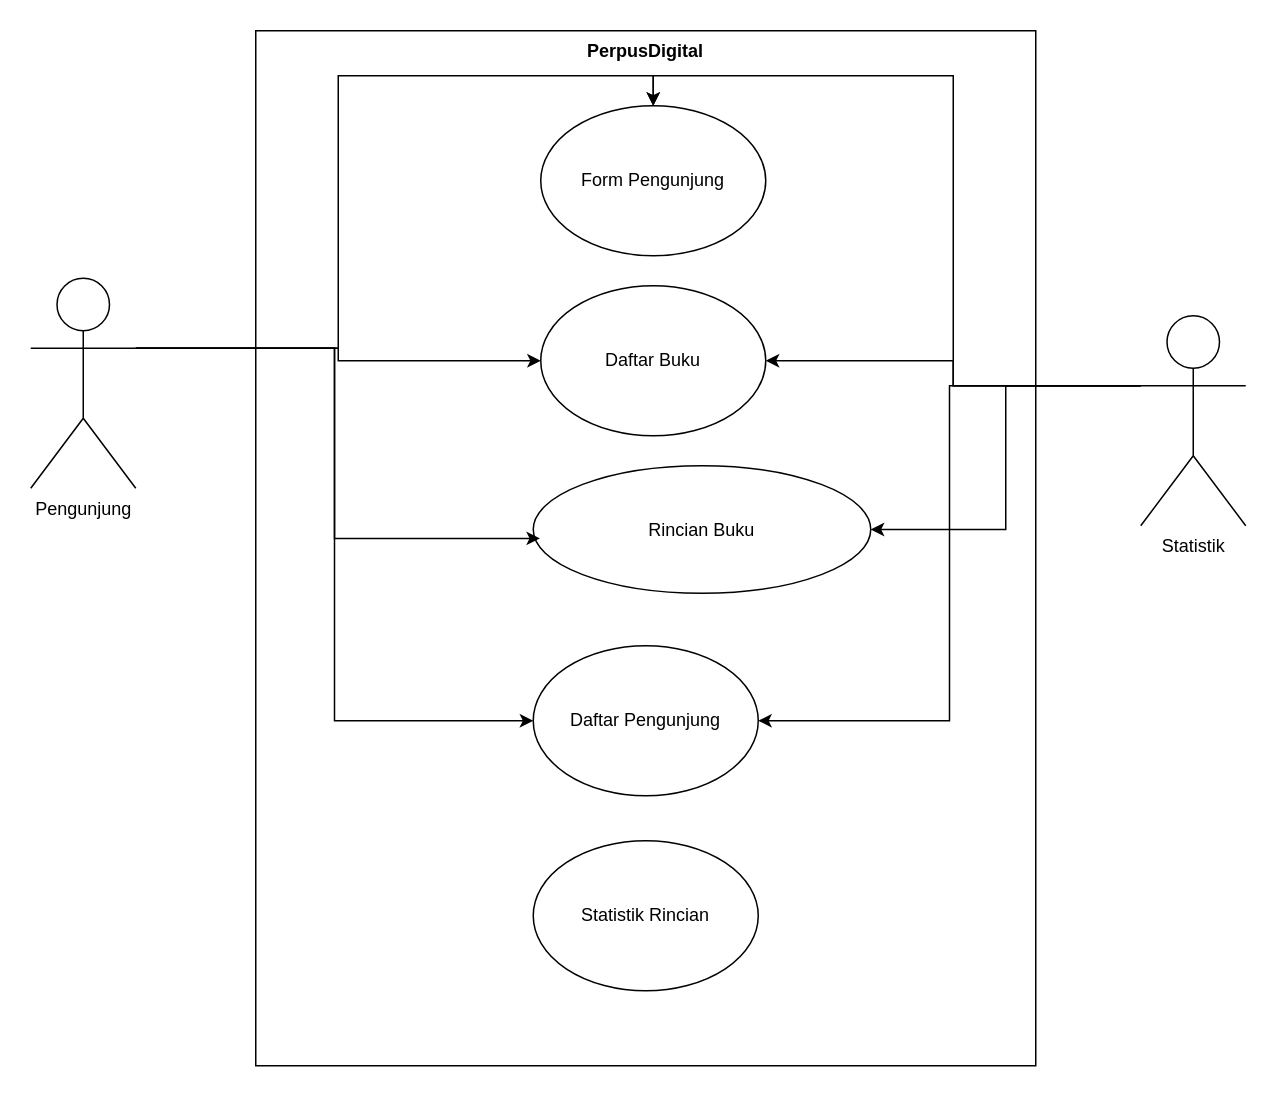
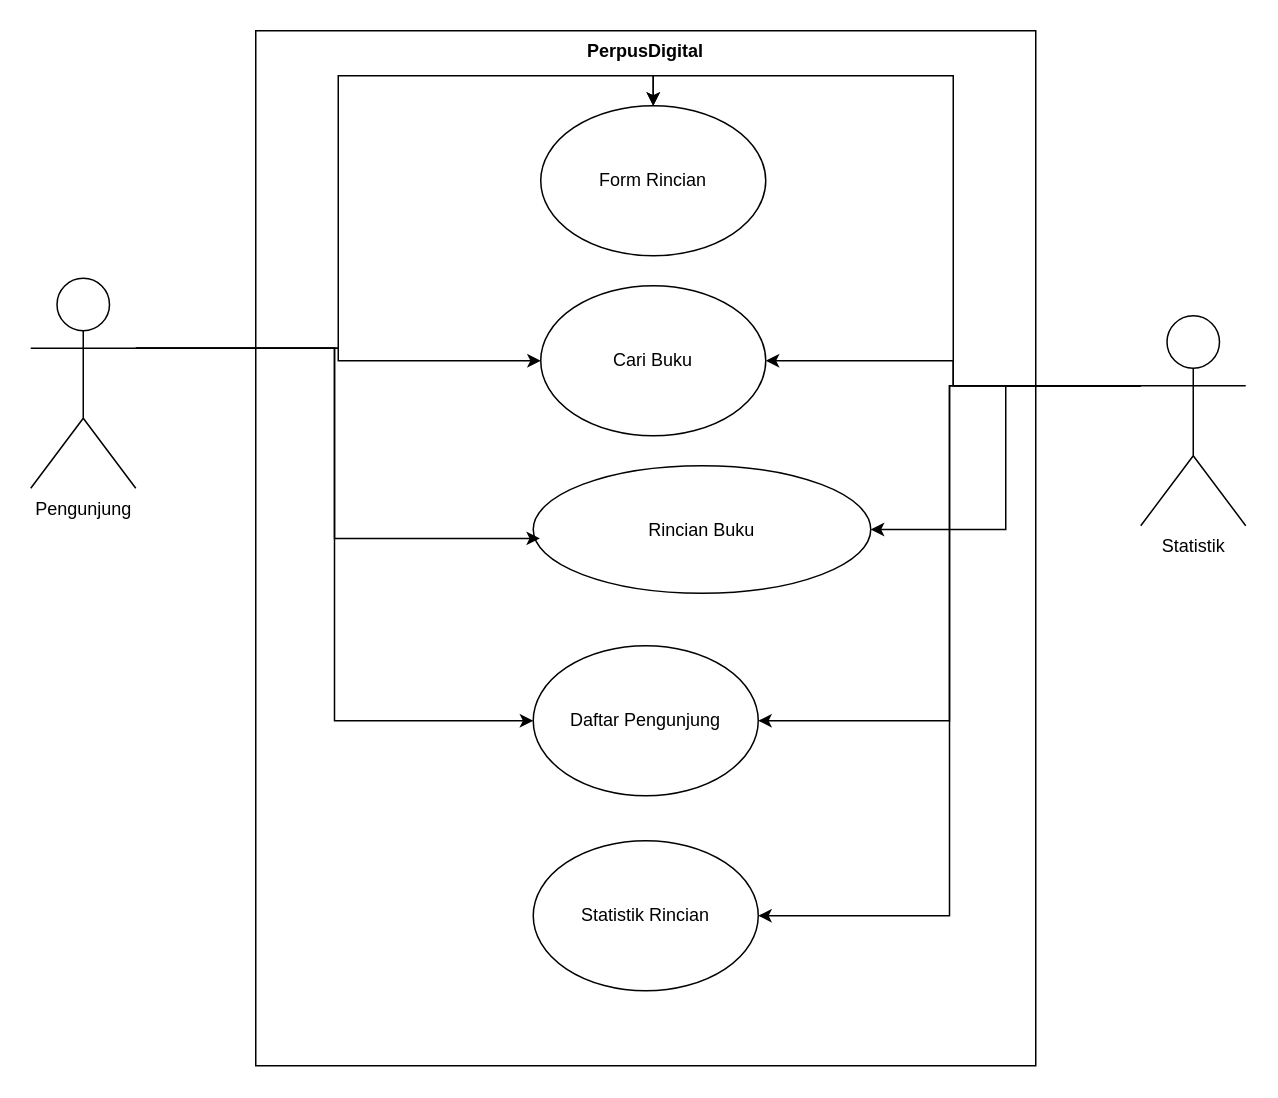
(653, 181) -> (653, 181)
(653, 361) -> (653, 361)
none -> (950, 909)
